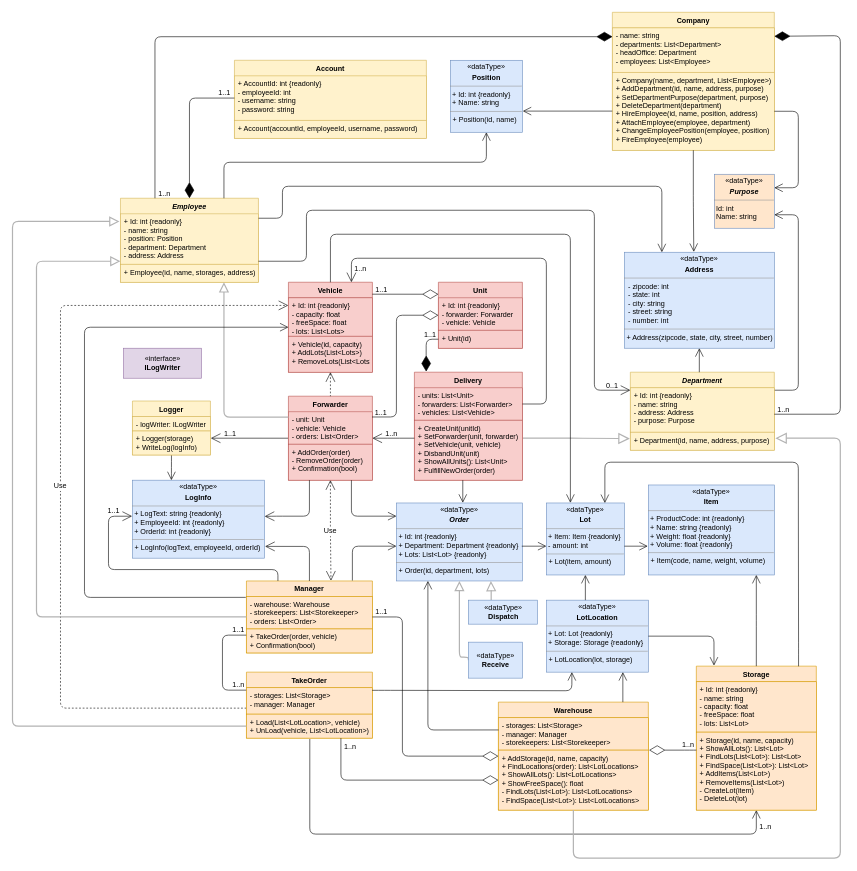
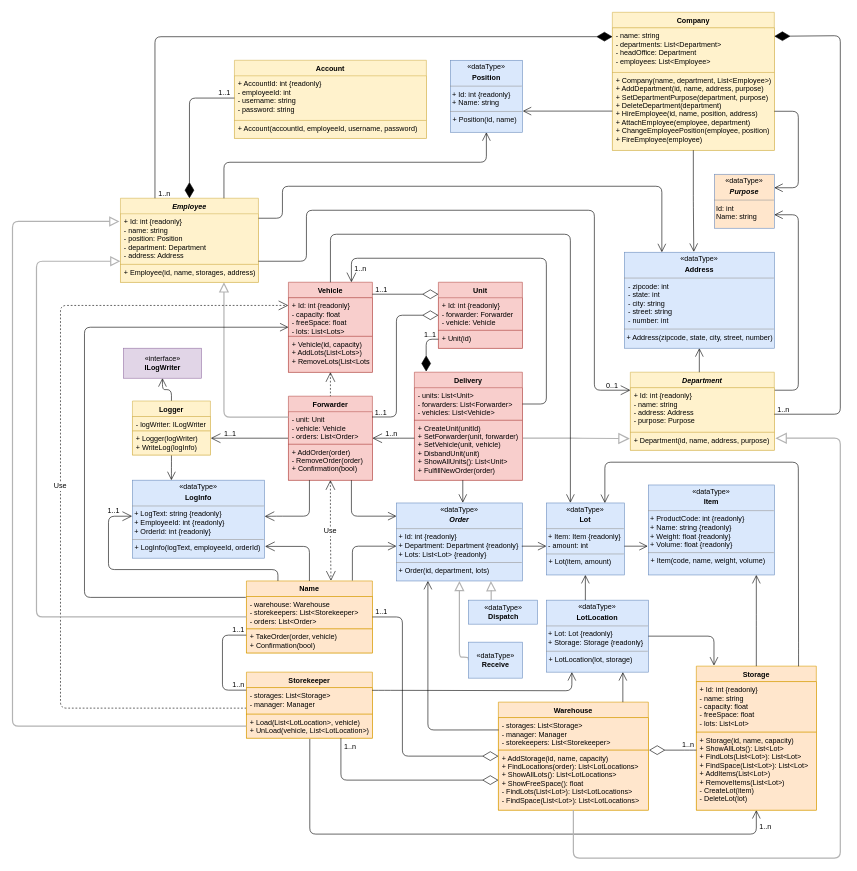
none -> (166, 390)
(169, 439) -> (171, 439)
(309, 589) -> (309, 589)
(309, 680) -> (309, 680)
